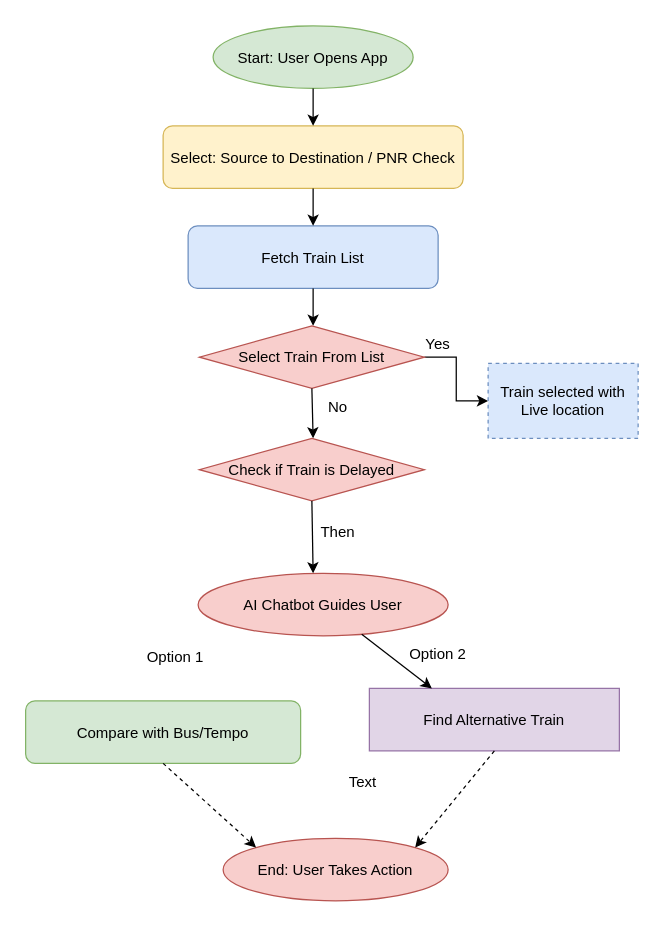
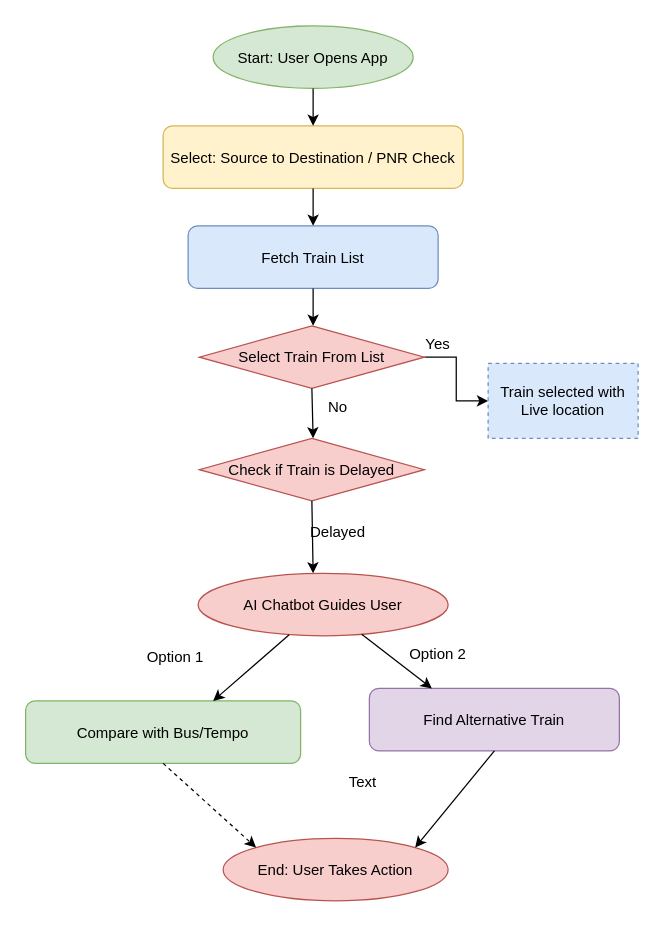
(338, 532) -> (338, 532)
none -> (254, 665)
(494, 719) -> (494, 719)
(458, 795) -> (458, 795)
